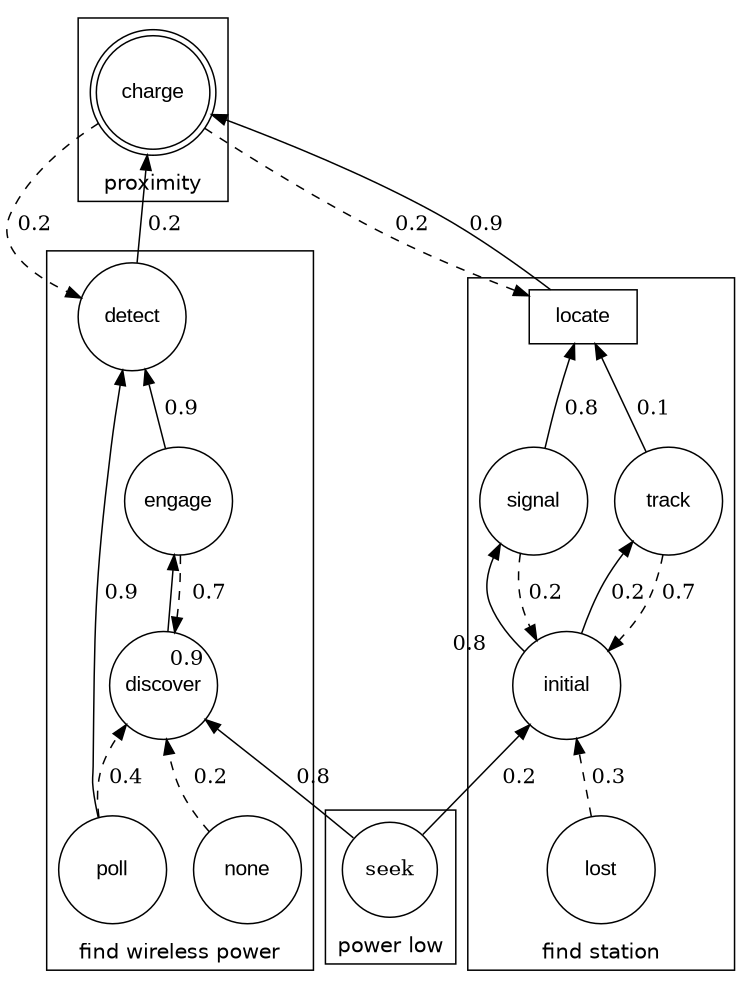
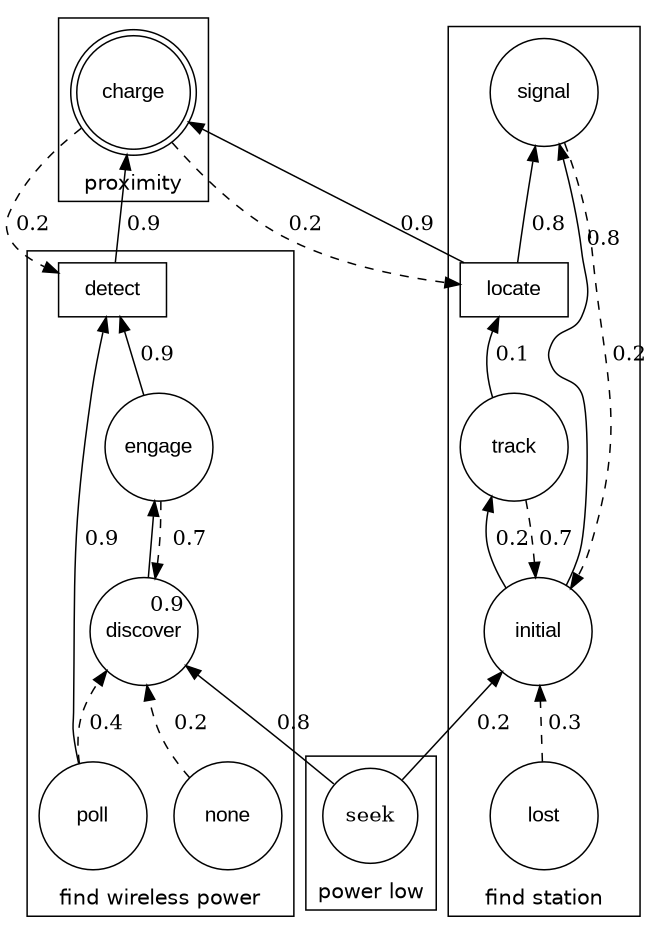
(162, 225) -> (141, 225)
(132, 317) -> (113, 290)
(556, 403) -> (525, 212)
